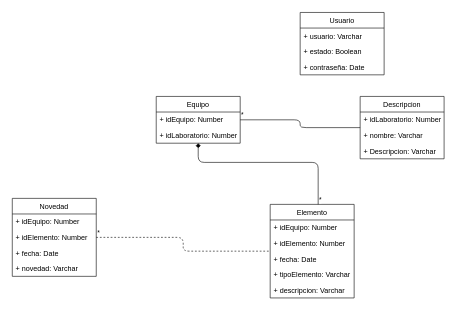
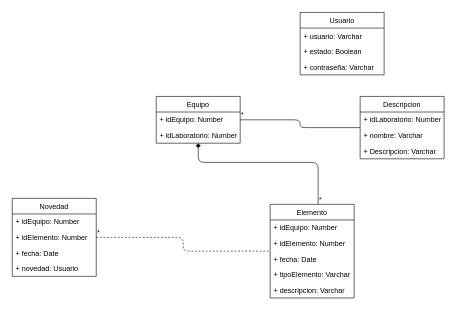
(337, 67) -> (343, 67)
(49, 269) -> (48, 269)
